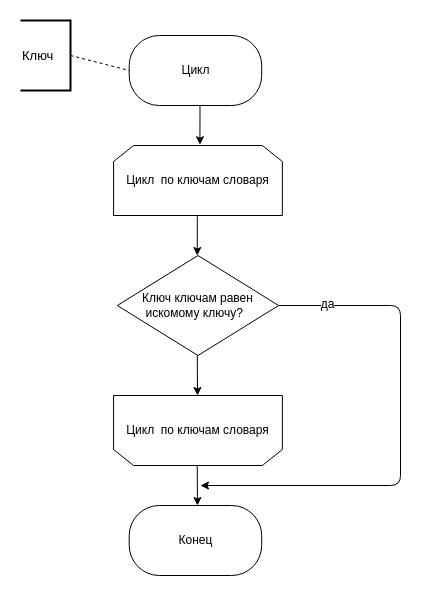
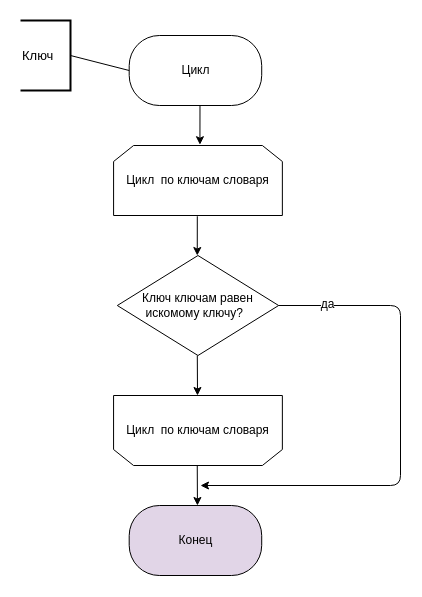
(101, 63) -> (101, 63)
(195, 541) -> (195, 541)
